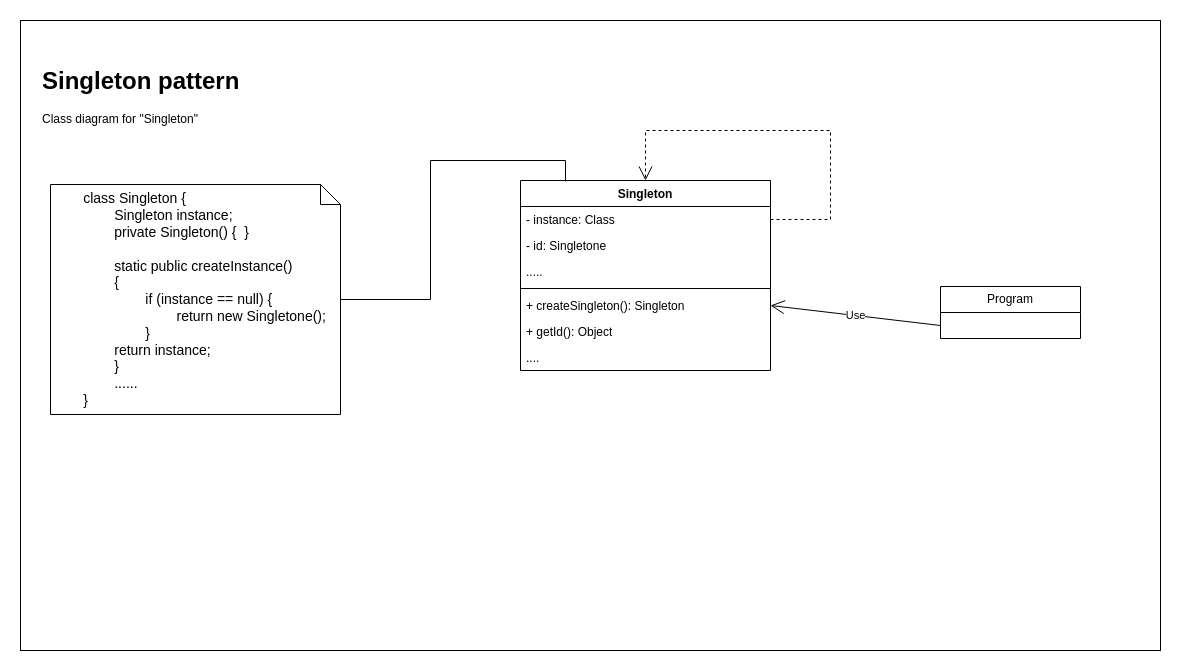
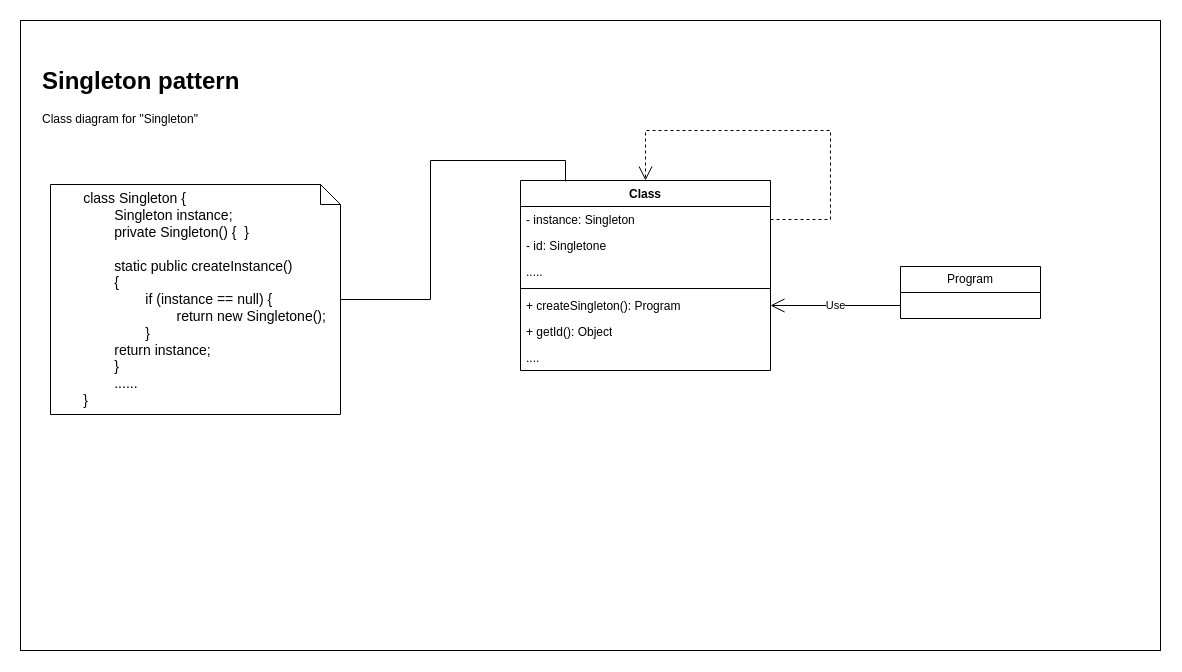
(646, 195) -> (646, 195)
(576, 221) -> (588, 221)
(616, 307) -> (613, 307)
(1011, 313) -> (971, 293)
